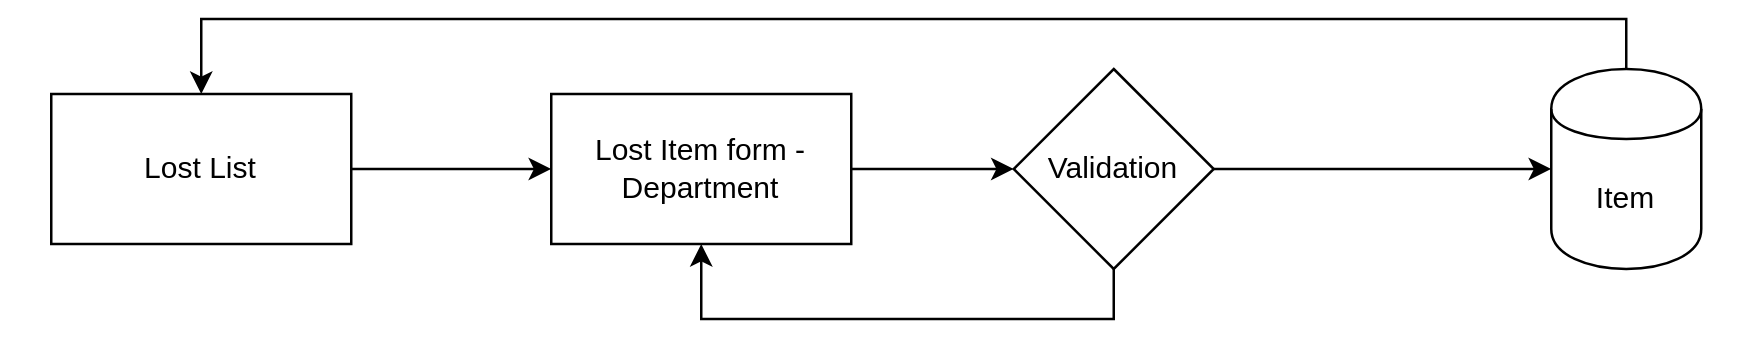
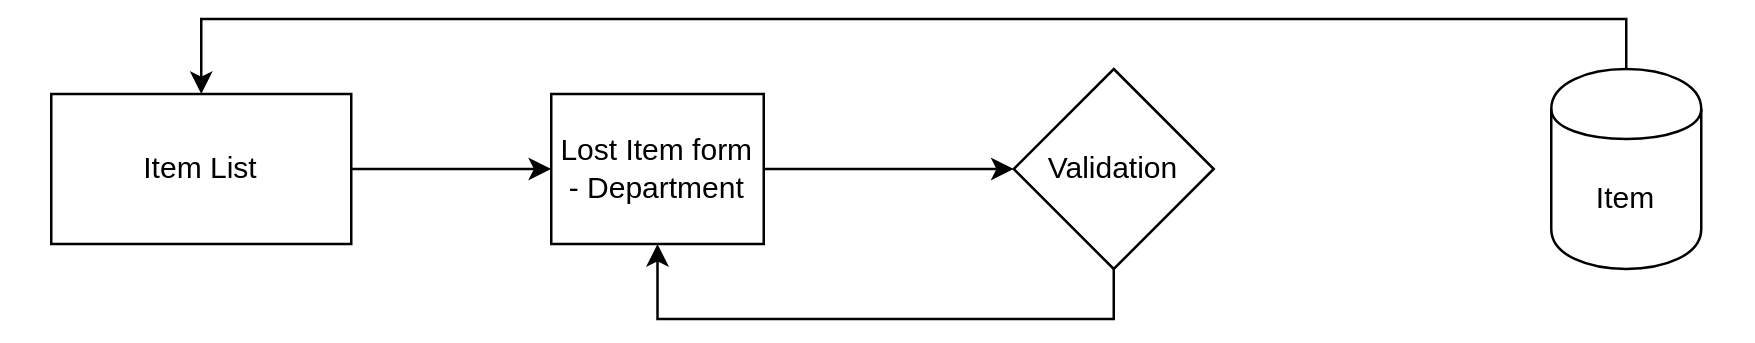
(201, 169) -> (201, 169)
(701, 169) -> (658, 169)
(1374, 169) -> none
